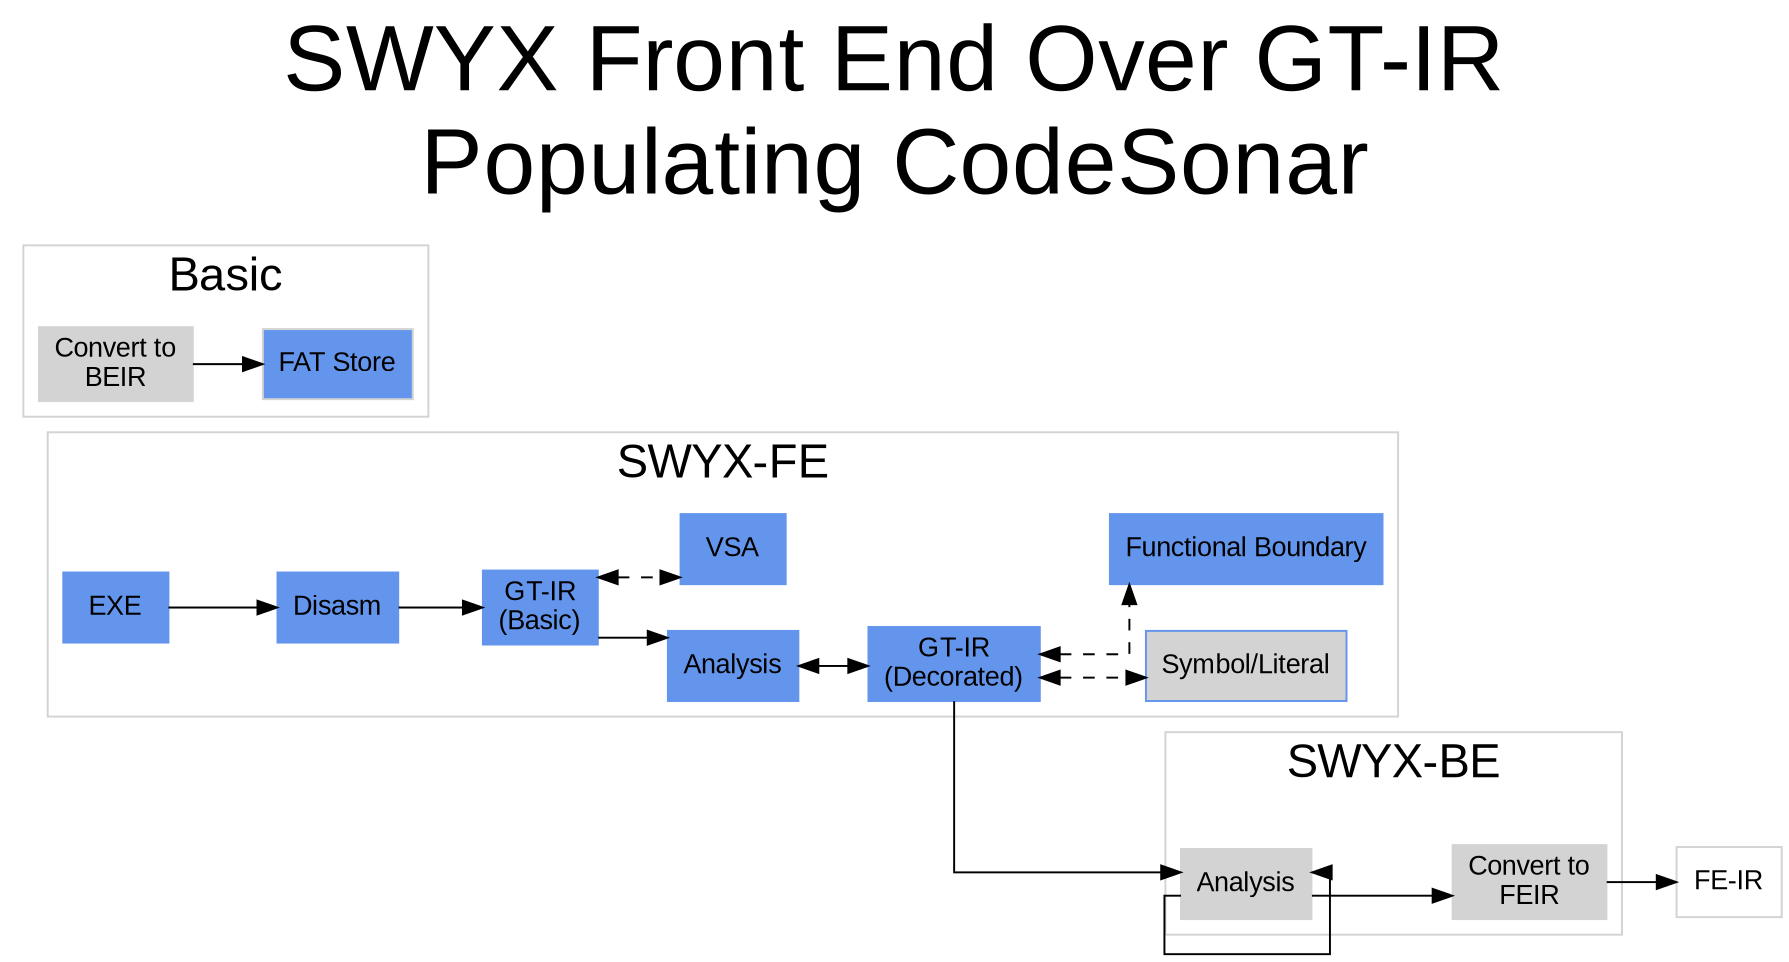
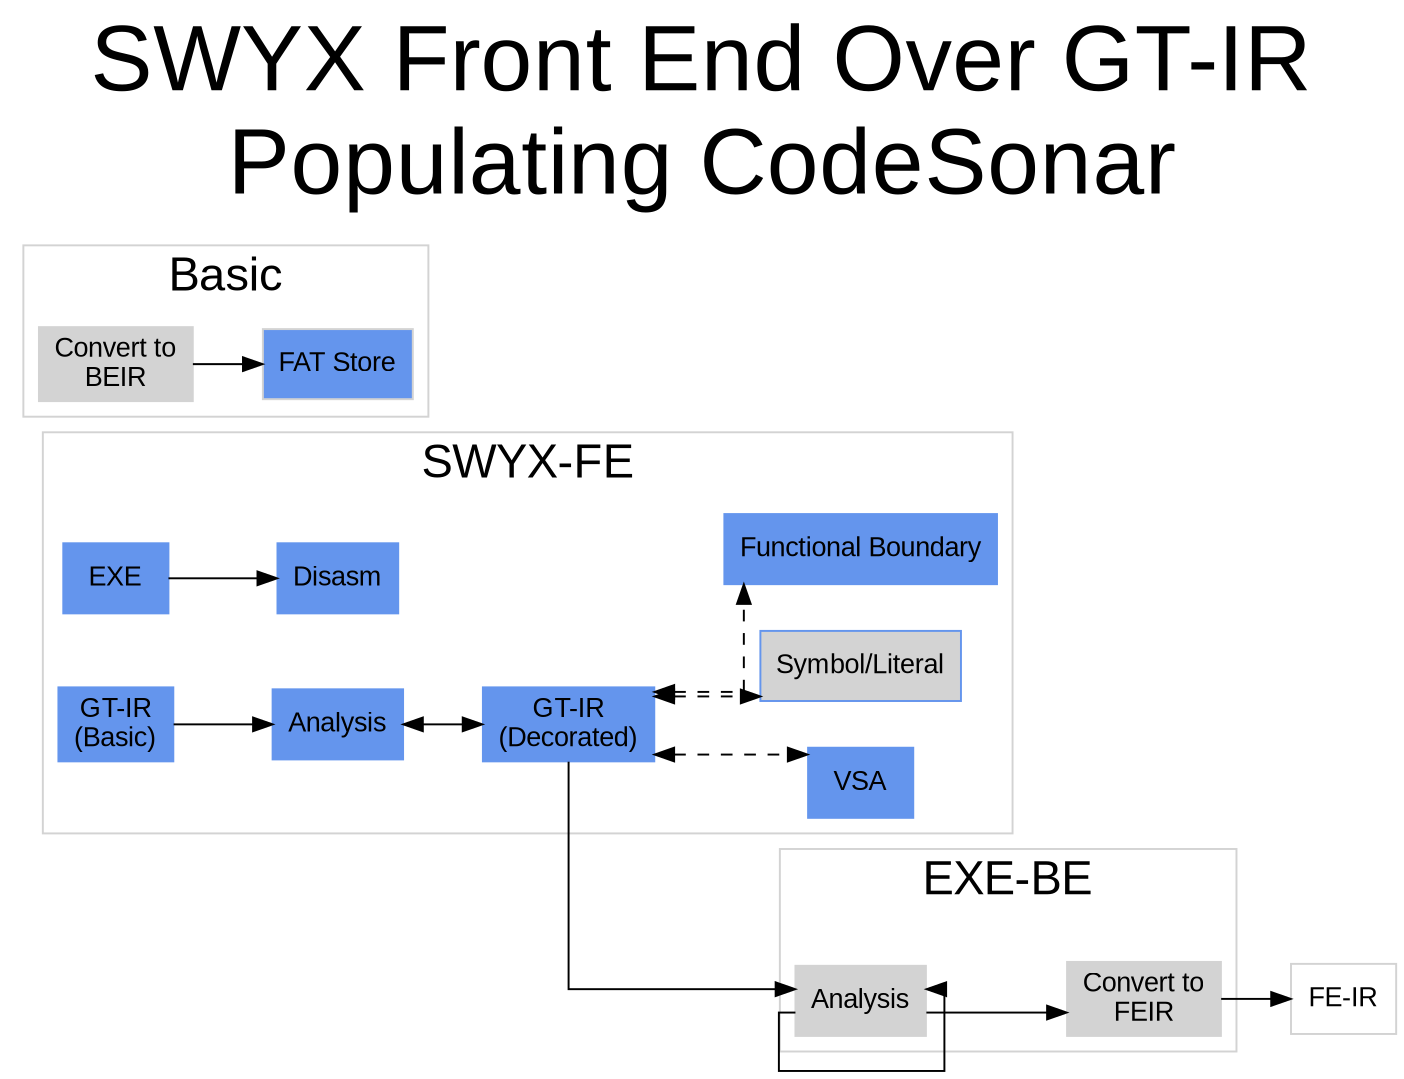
(639, 577) -> (731, 755)
(431, 608) -> none
(1394, 765) -> (1008, 882)
